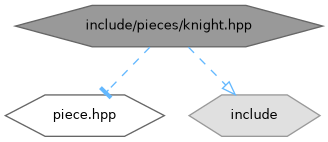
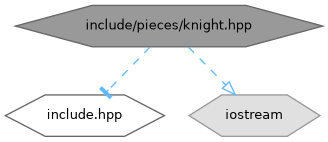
(85, 116) -> (85, 116)
(255, 116) -> (255, 116)
